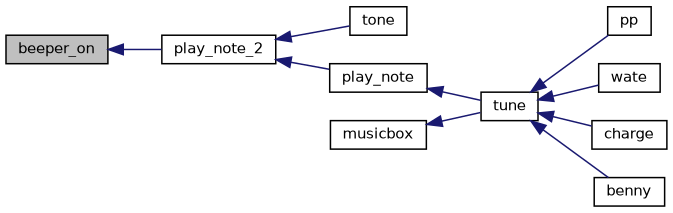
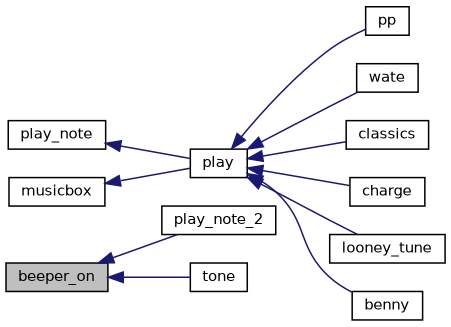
(320, 31) -> (157, 277)
(310, 66) -> none
(510, 106) -> (219, 163)
none -> (387, 135)
none -> (387, 249)
